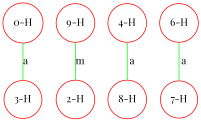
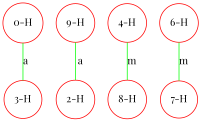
(80, 61) -> (80, 61)
(132, 61) -> (132, 61)
(184, 61) -> (184, 61)
